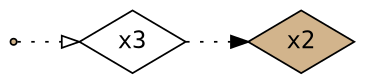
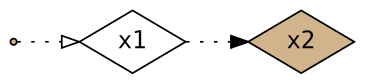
(133, 42) -> (133, 42)
